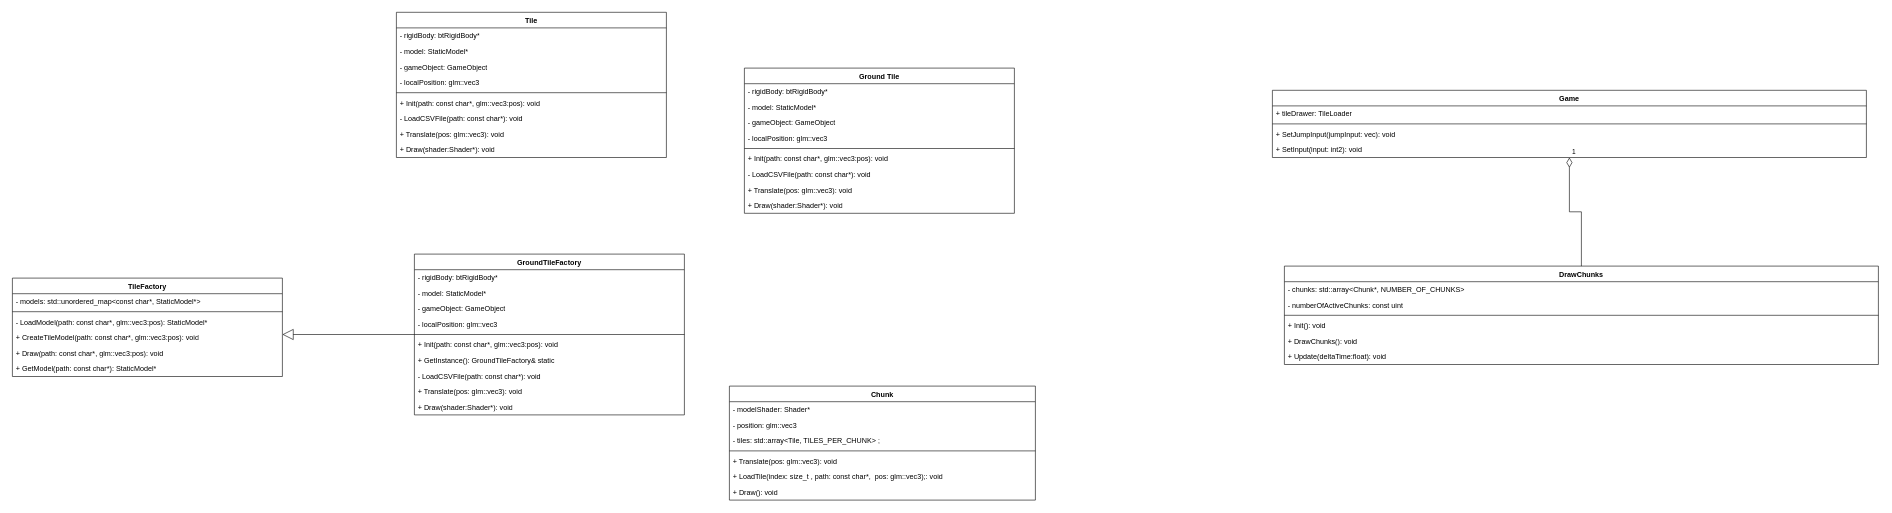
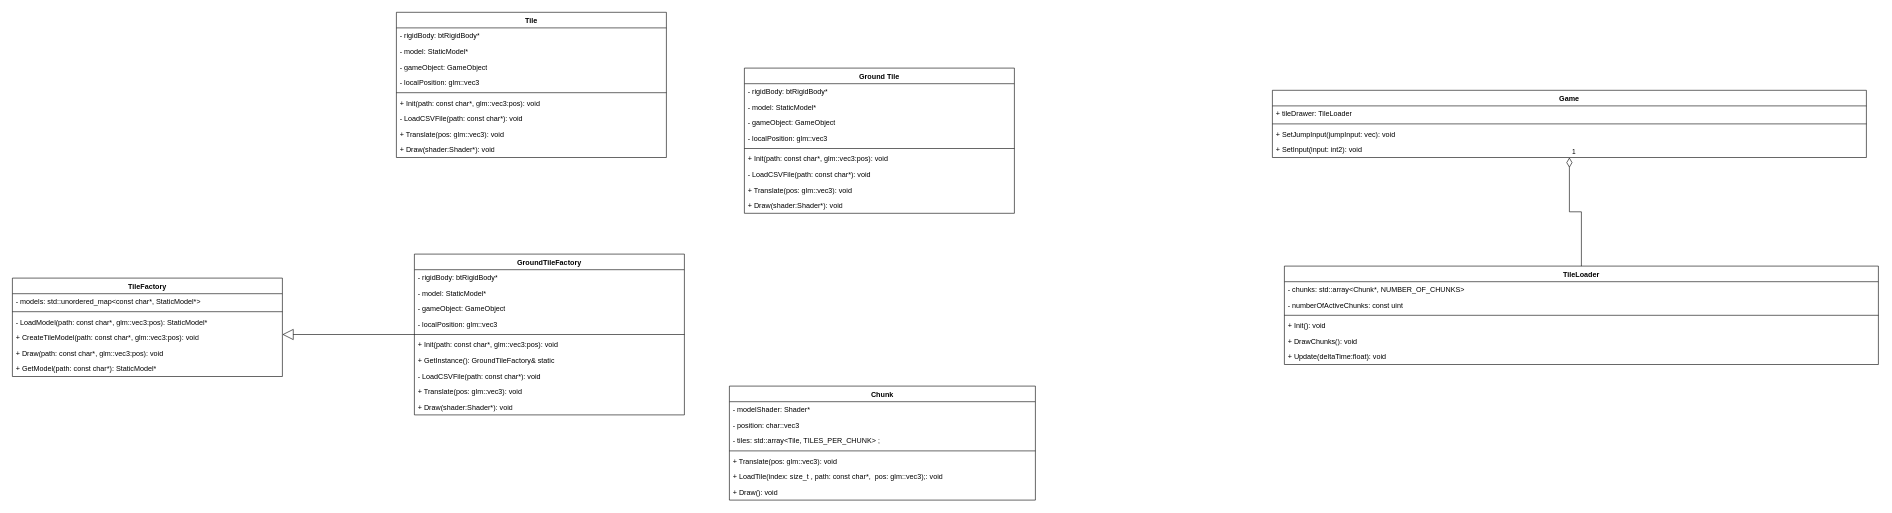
(1581, 275) -> (1581, 275)
(768, 426) -> (771, 426)
